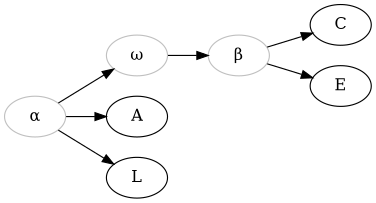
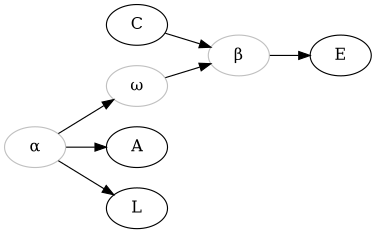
(284, 42) -> (183, 39)
